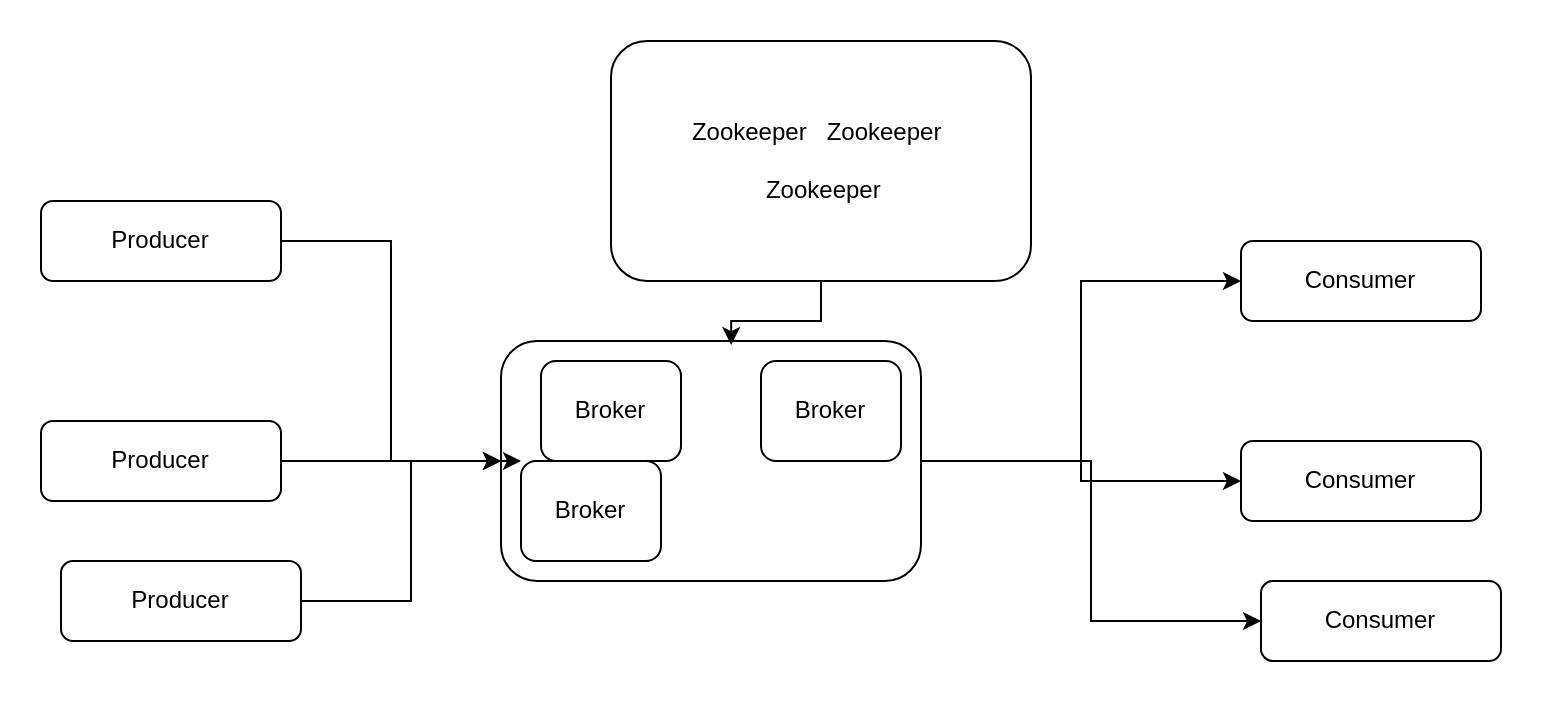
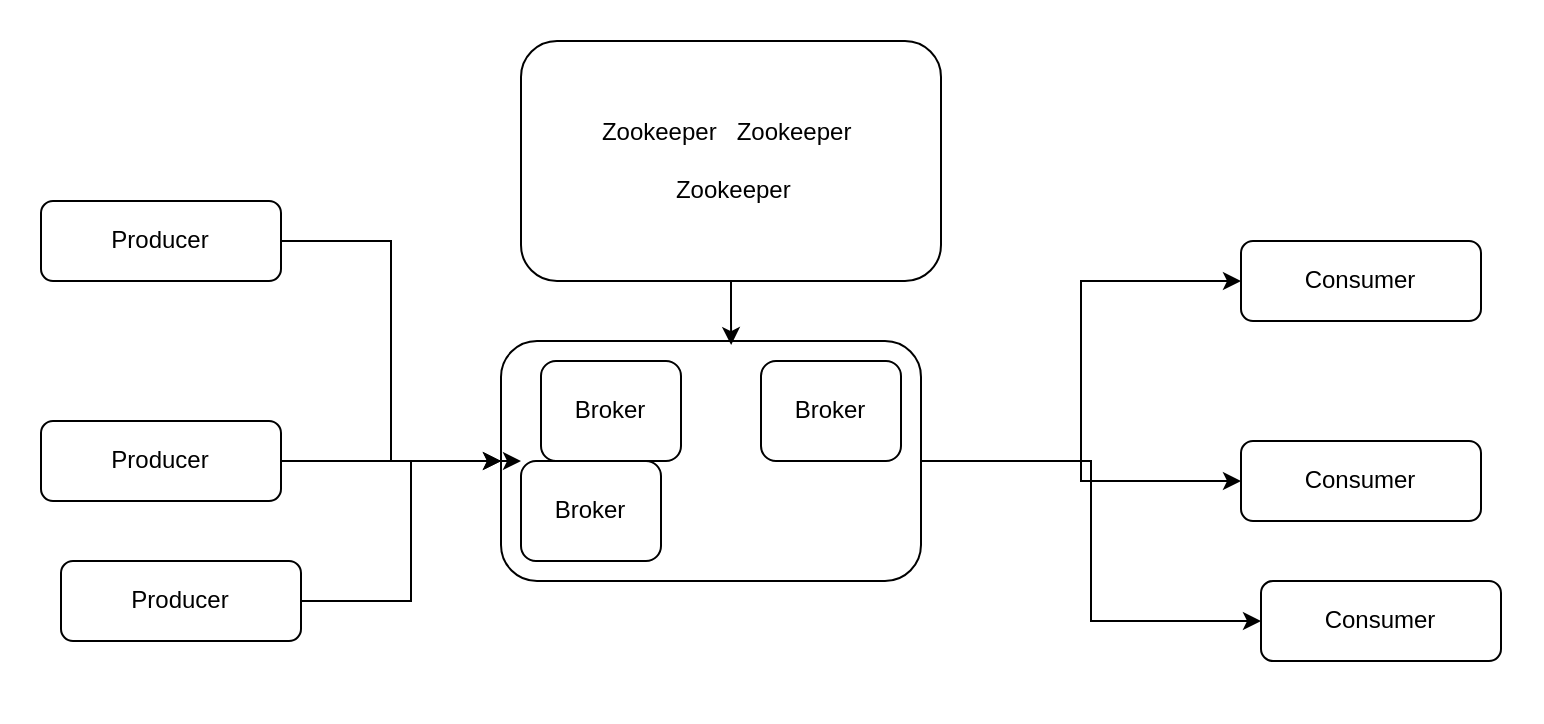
(821, 161) -> (731, 161)
